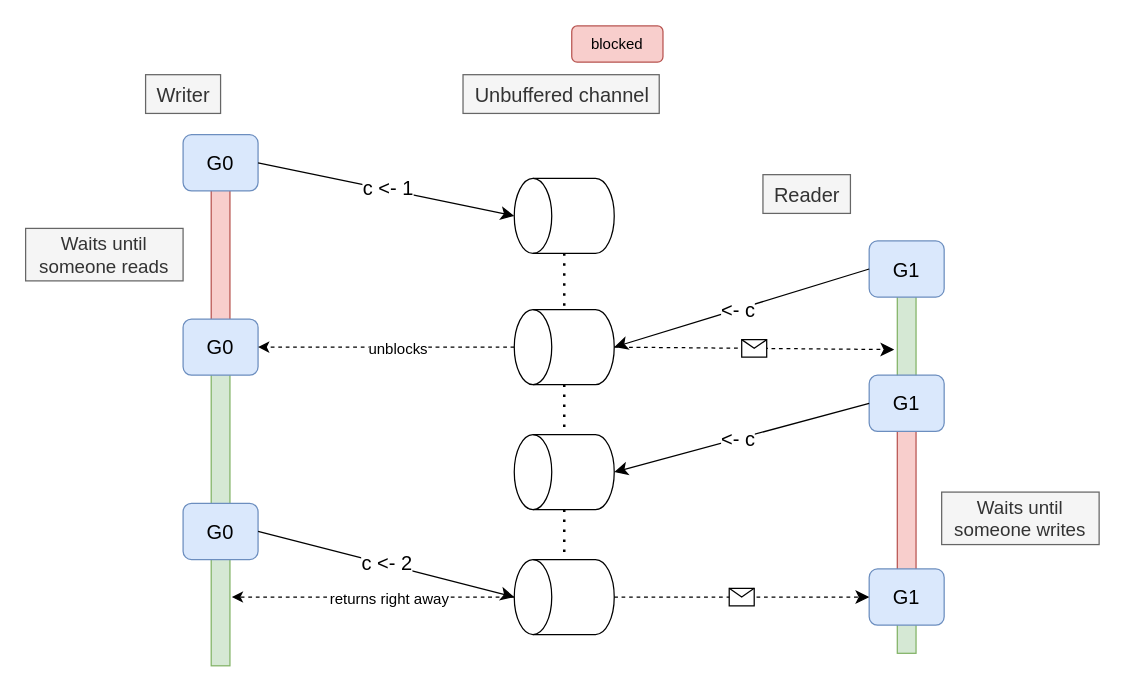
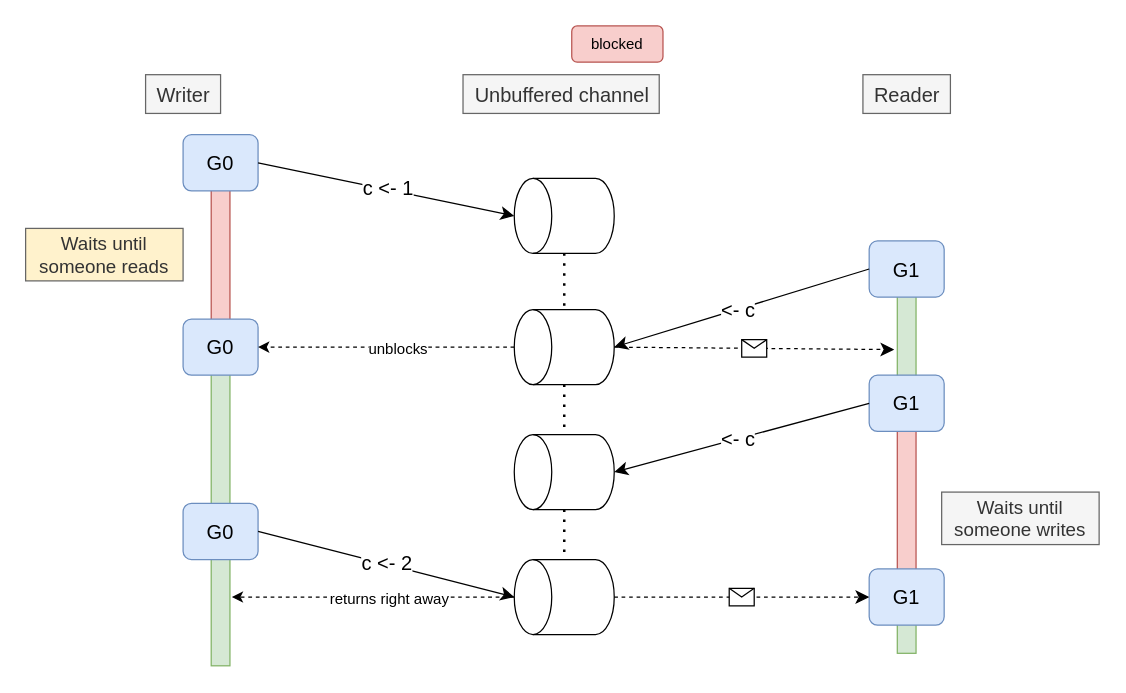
(807, 194) -> (907, 94)
(104, 254) -> (104, 254)
